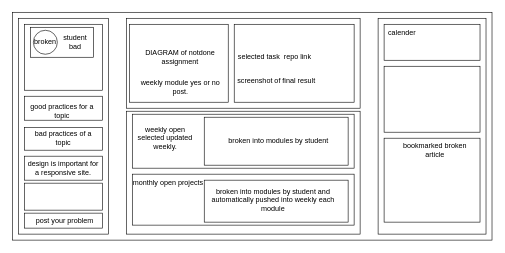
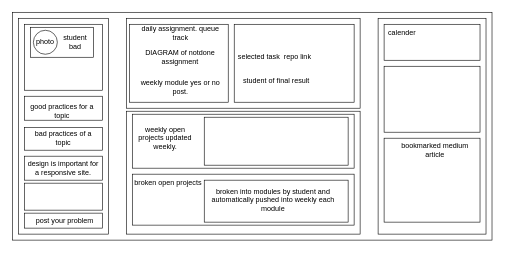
none -> (181, 33)
(45, 42) -> (45, 42)
(277, 81) -> (277, 81)
(165, 138) -> (165, 138)
(279, 141) -> none
(435, 150) -> (435, 150)
(168, 183) -> (168, 183)
